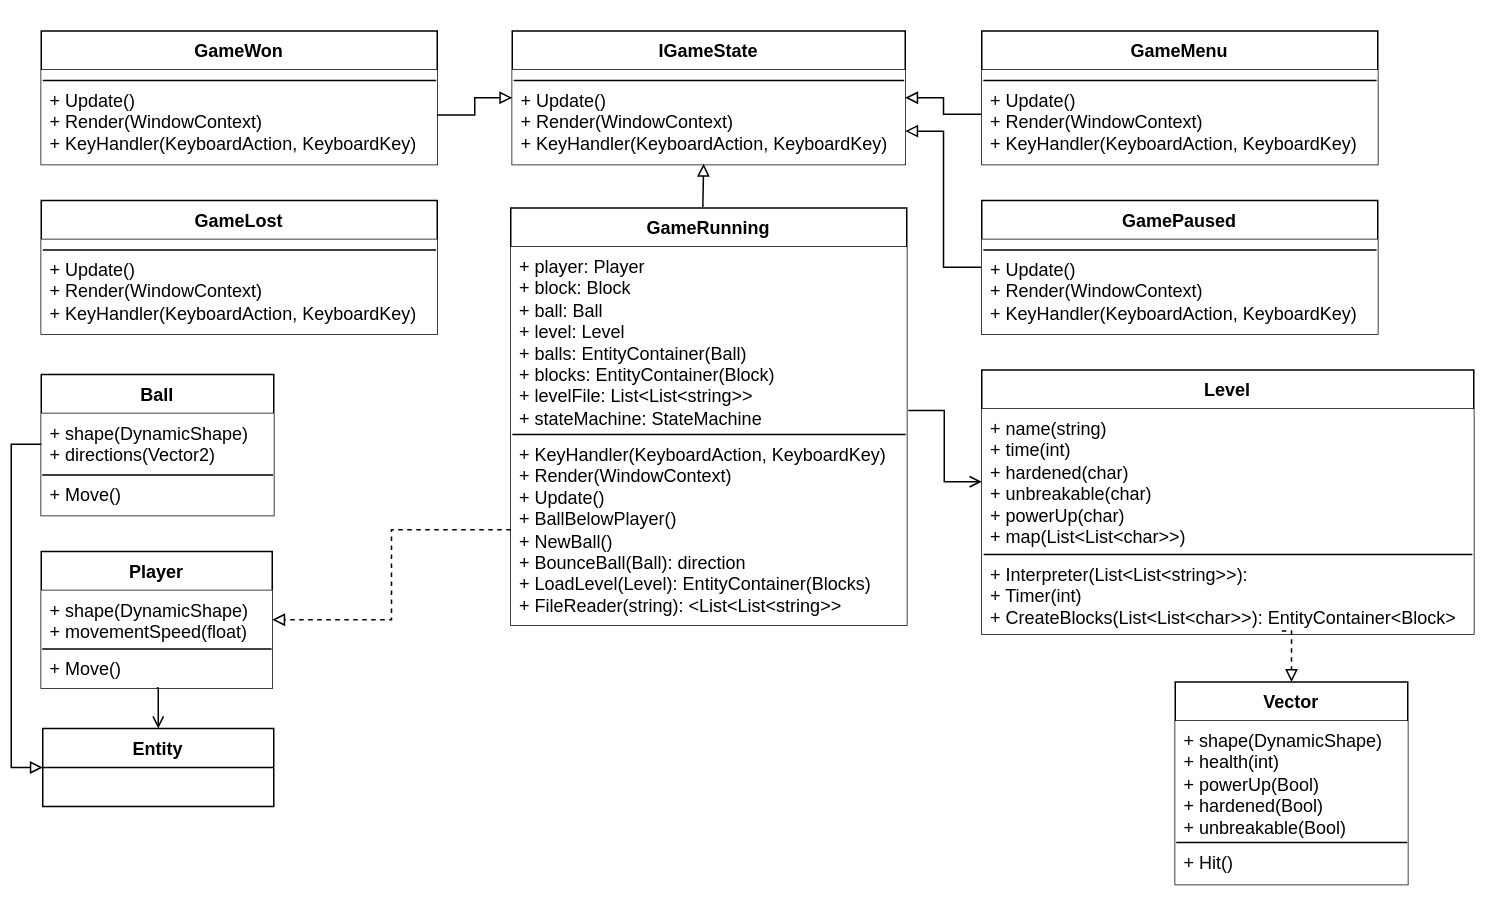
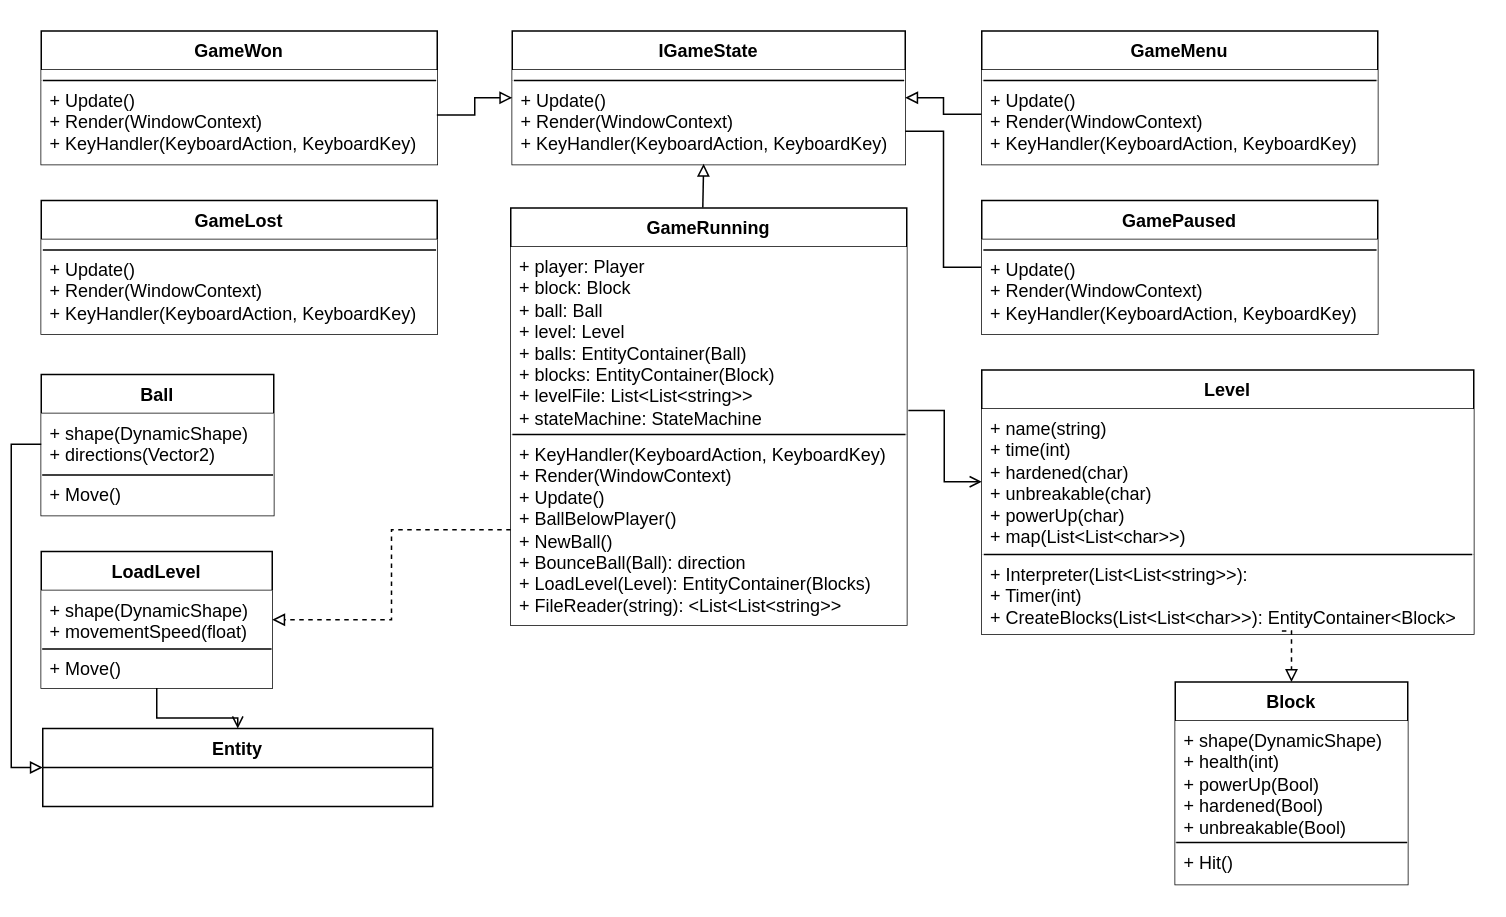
(918, 131) -> (913, 131)
(157, 573) -> (157, 573)
(1292, 703) -> (1292, 703)
(158, 767) -> (238, 767)
